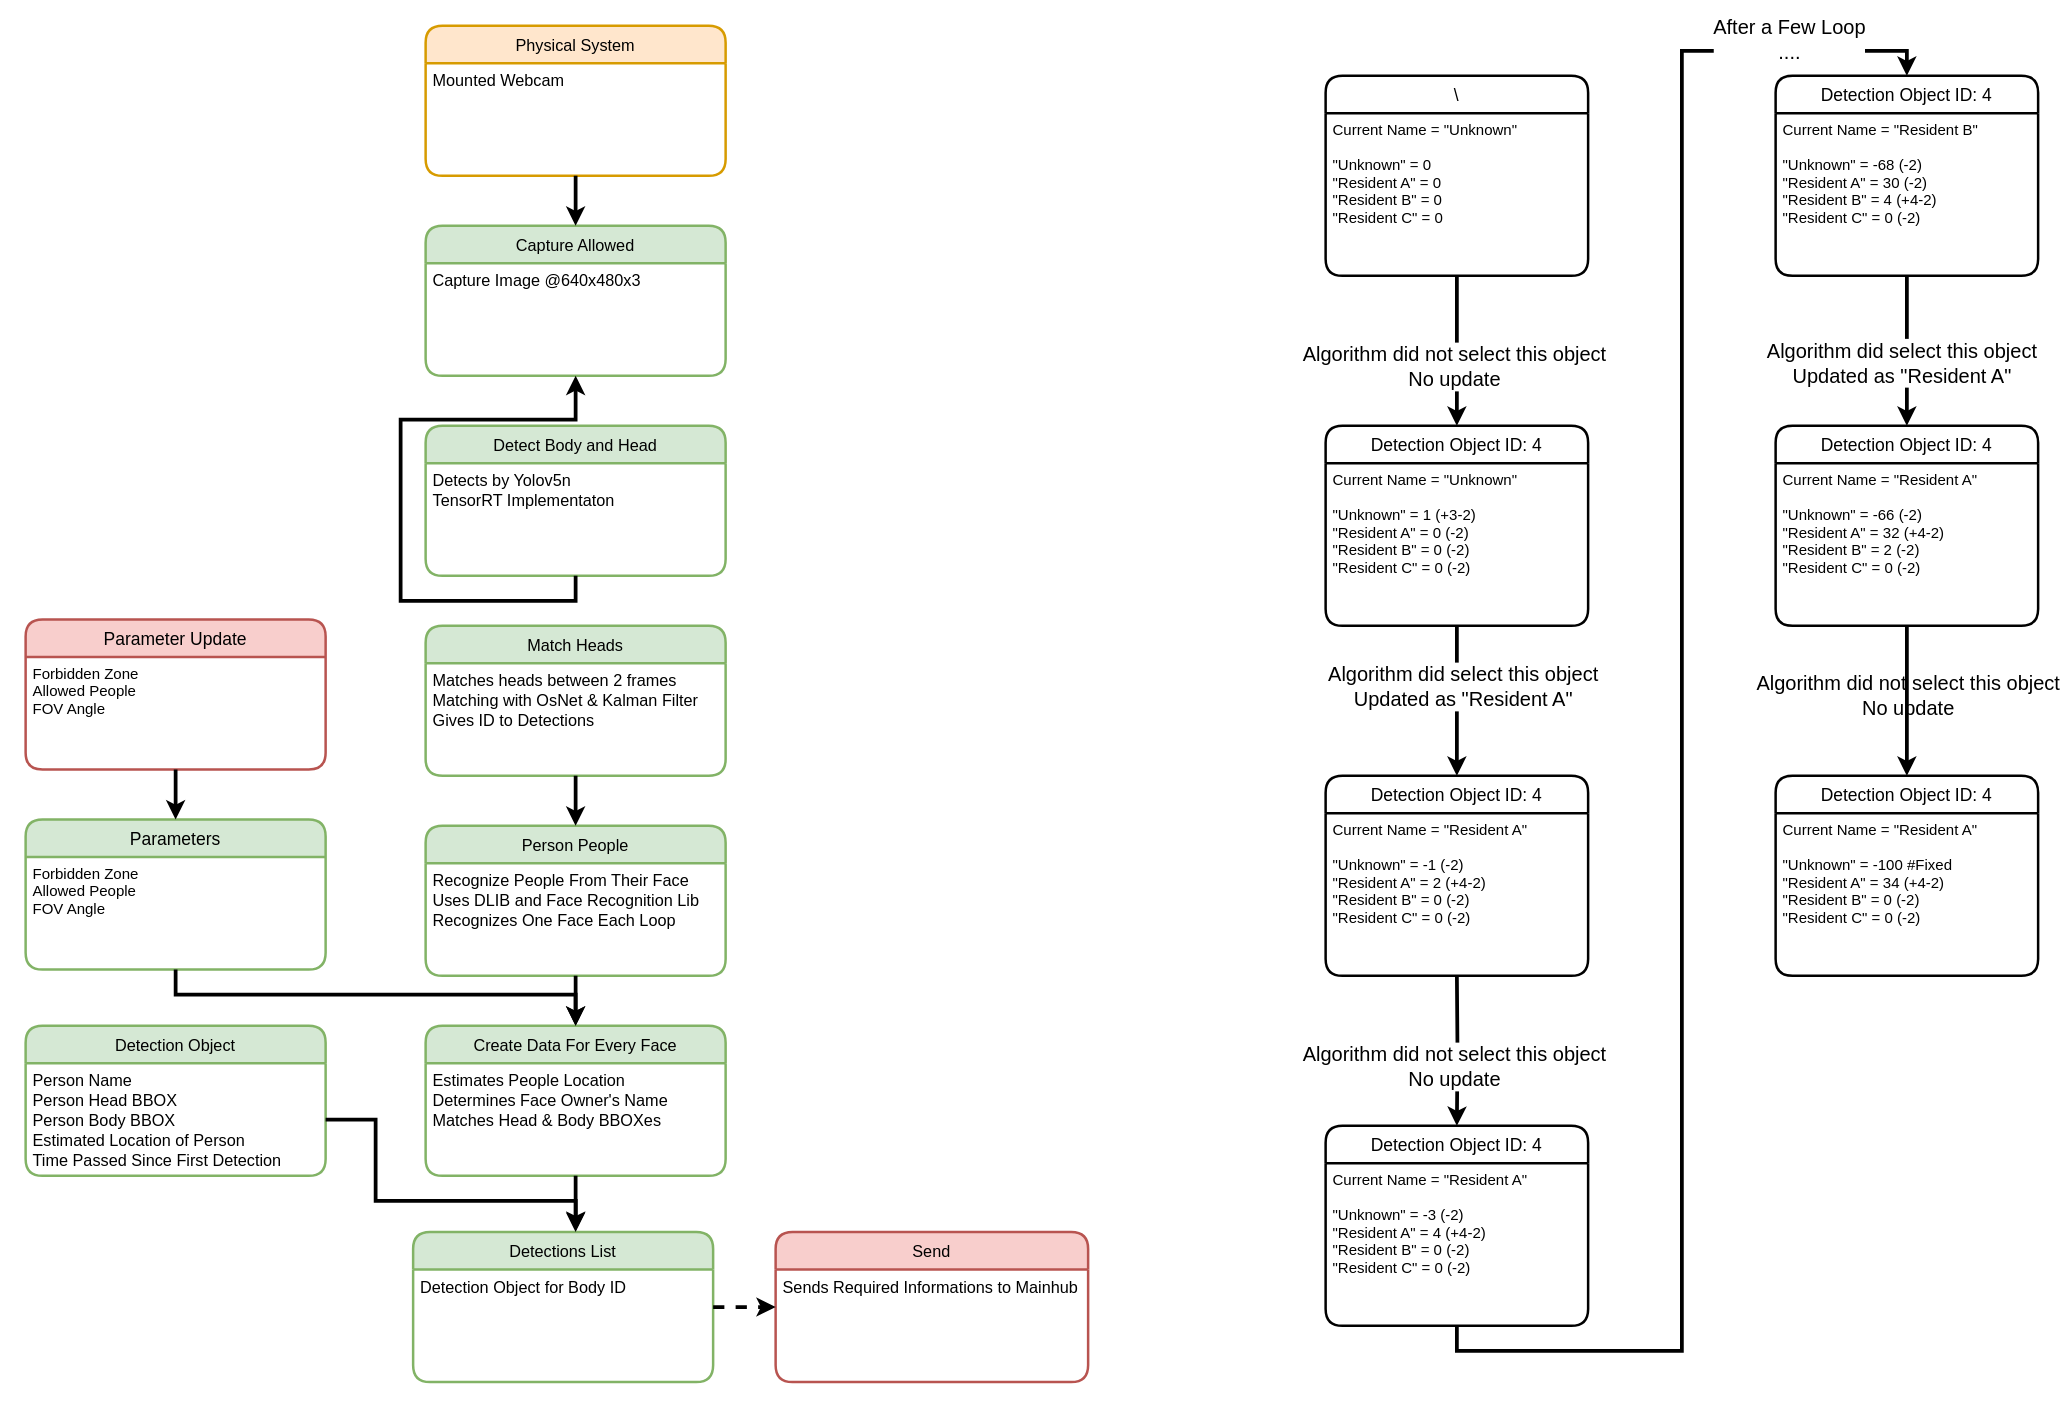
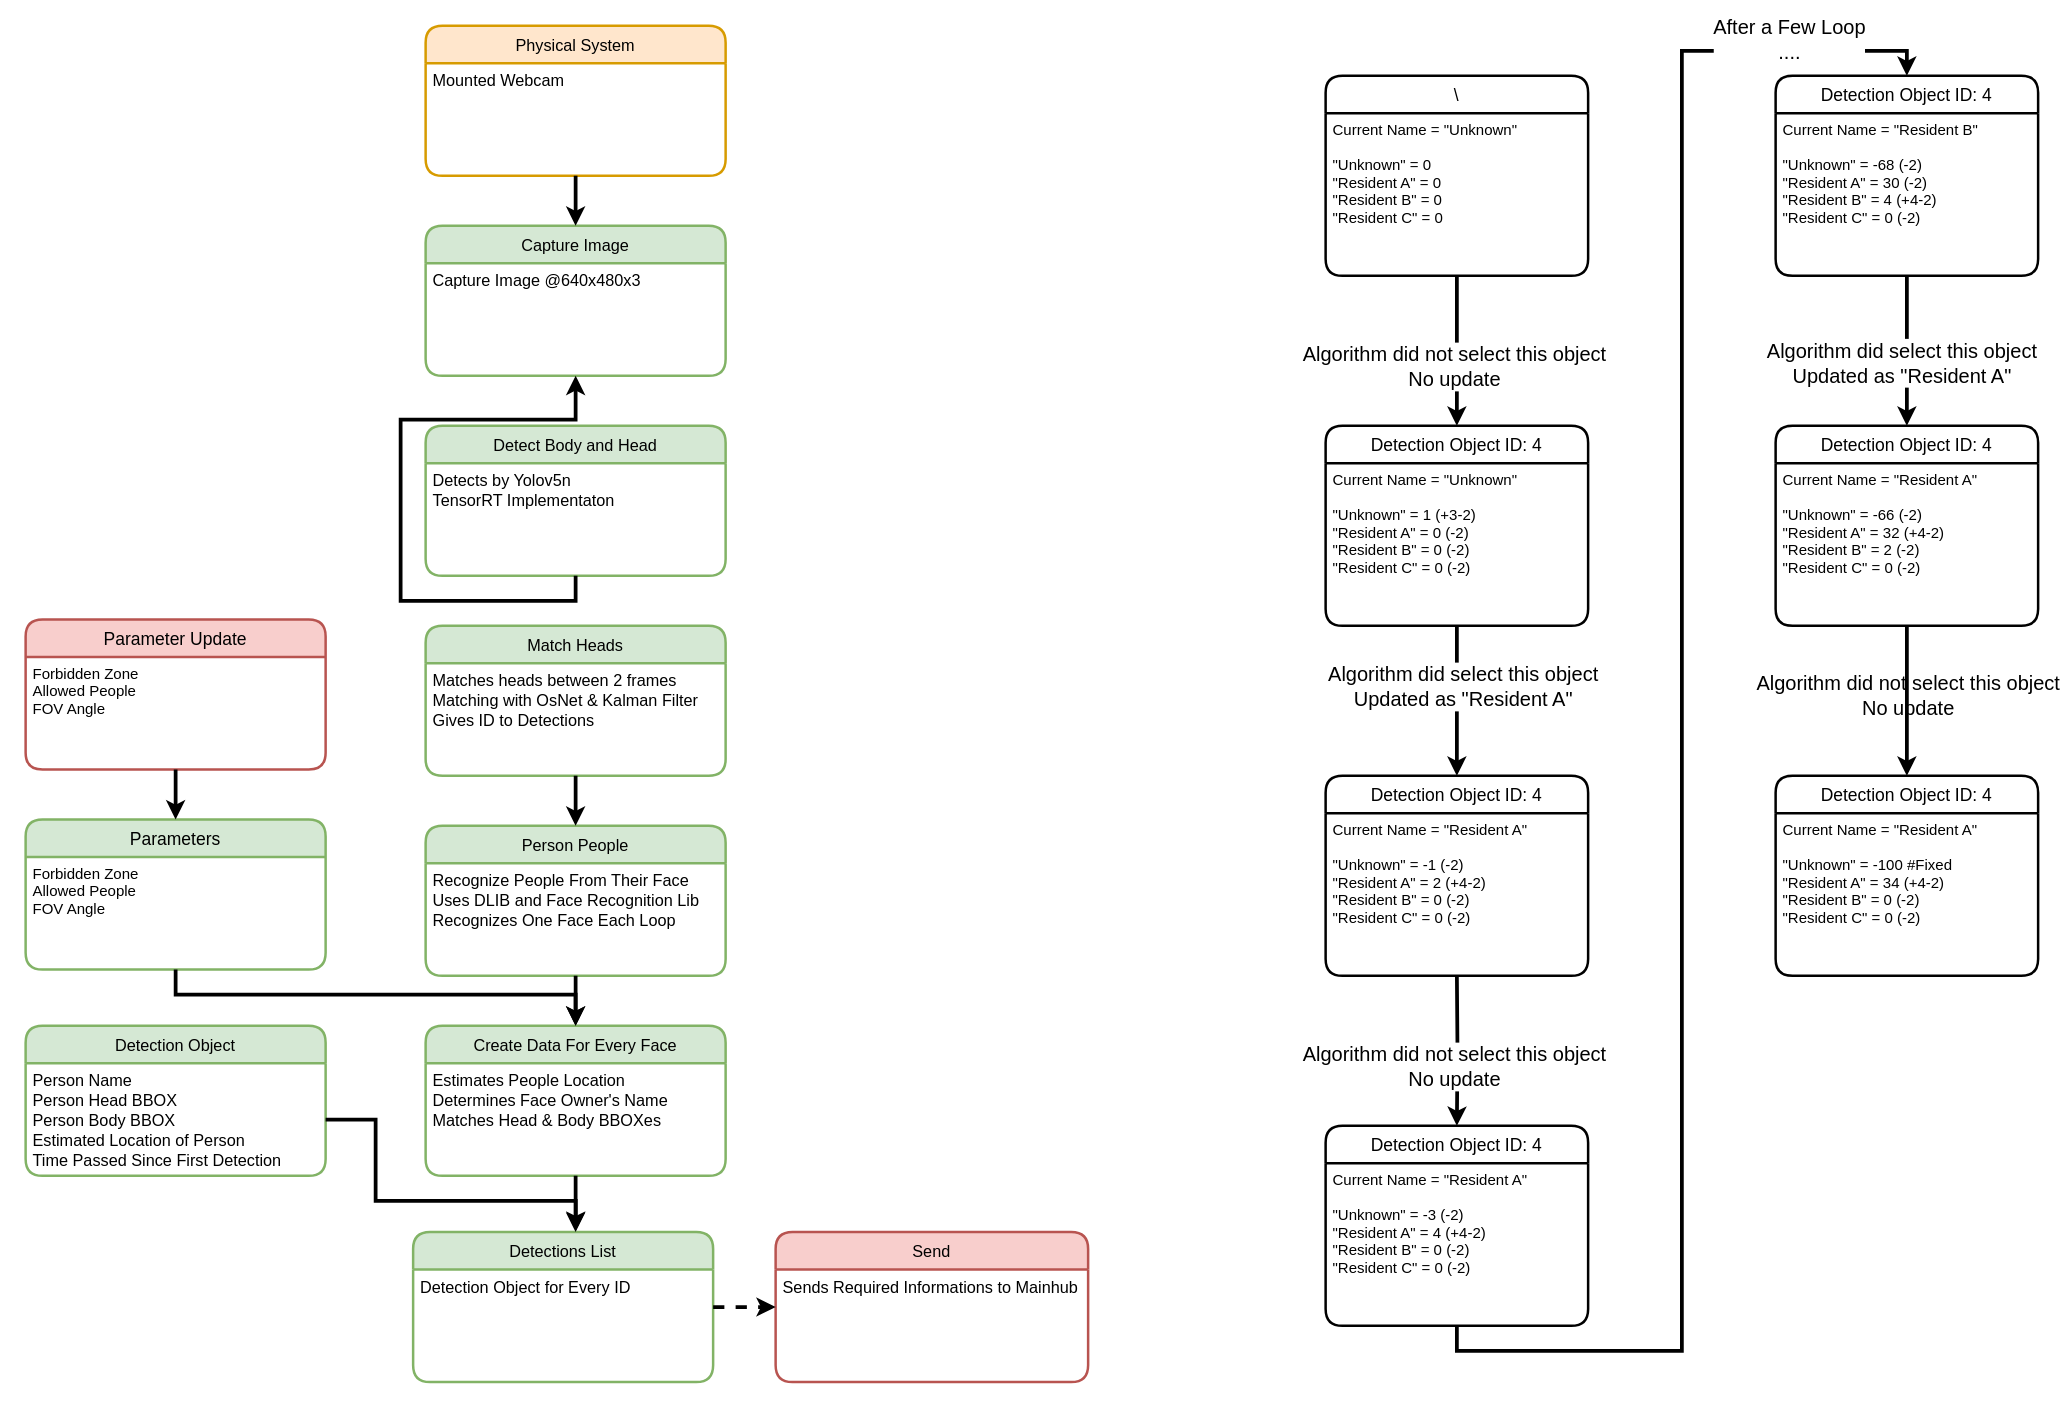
(575, 245) -> (575, 245)
(537, 1287) -> (541, 1287)
